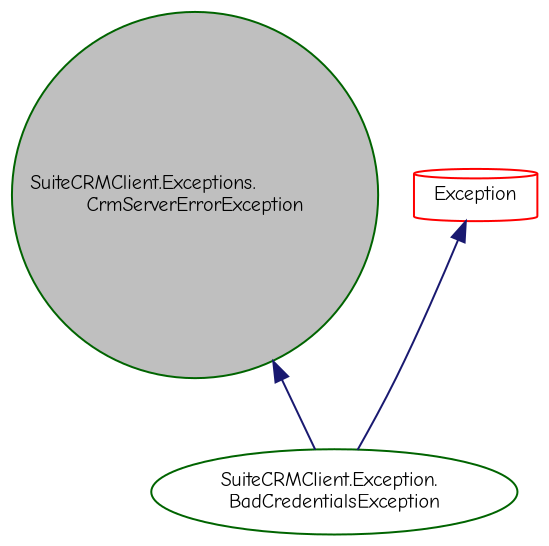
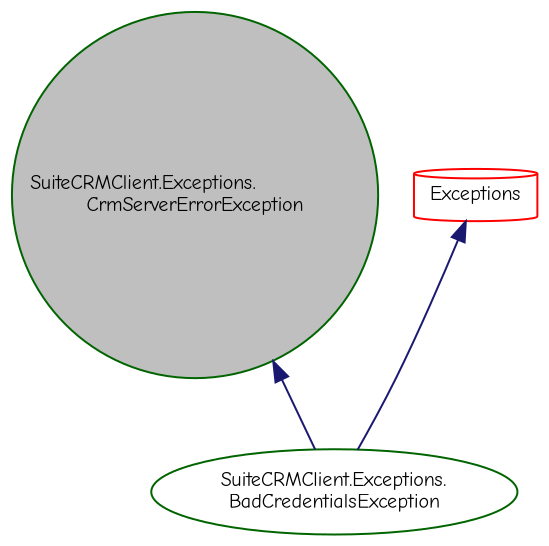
(476, 195) -> (476, 195)
(334, 492) -> (334, 492)
